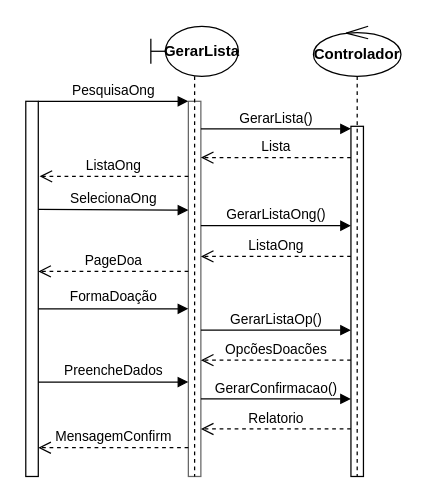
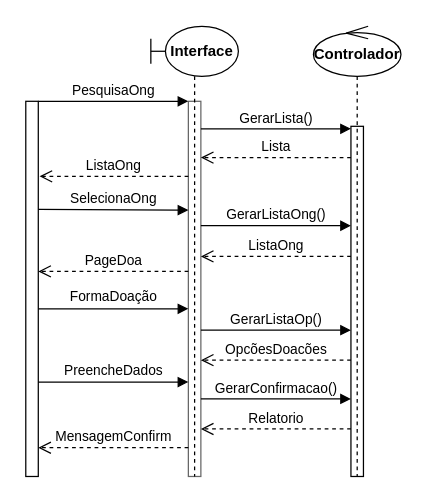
(201, 51) -> (201, 51)
